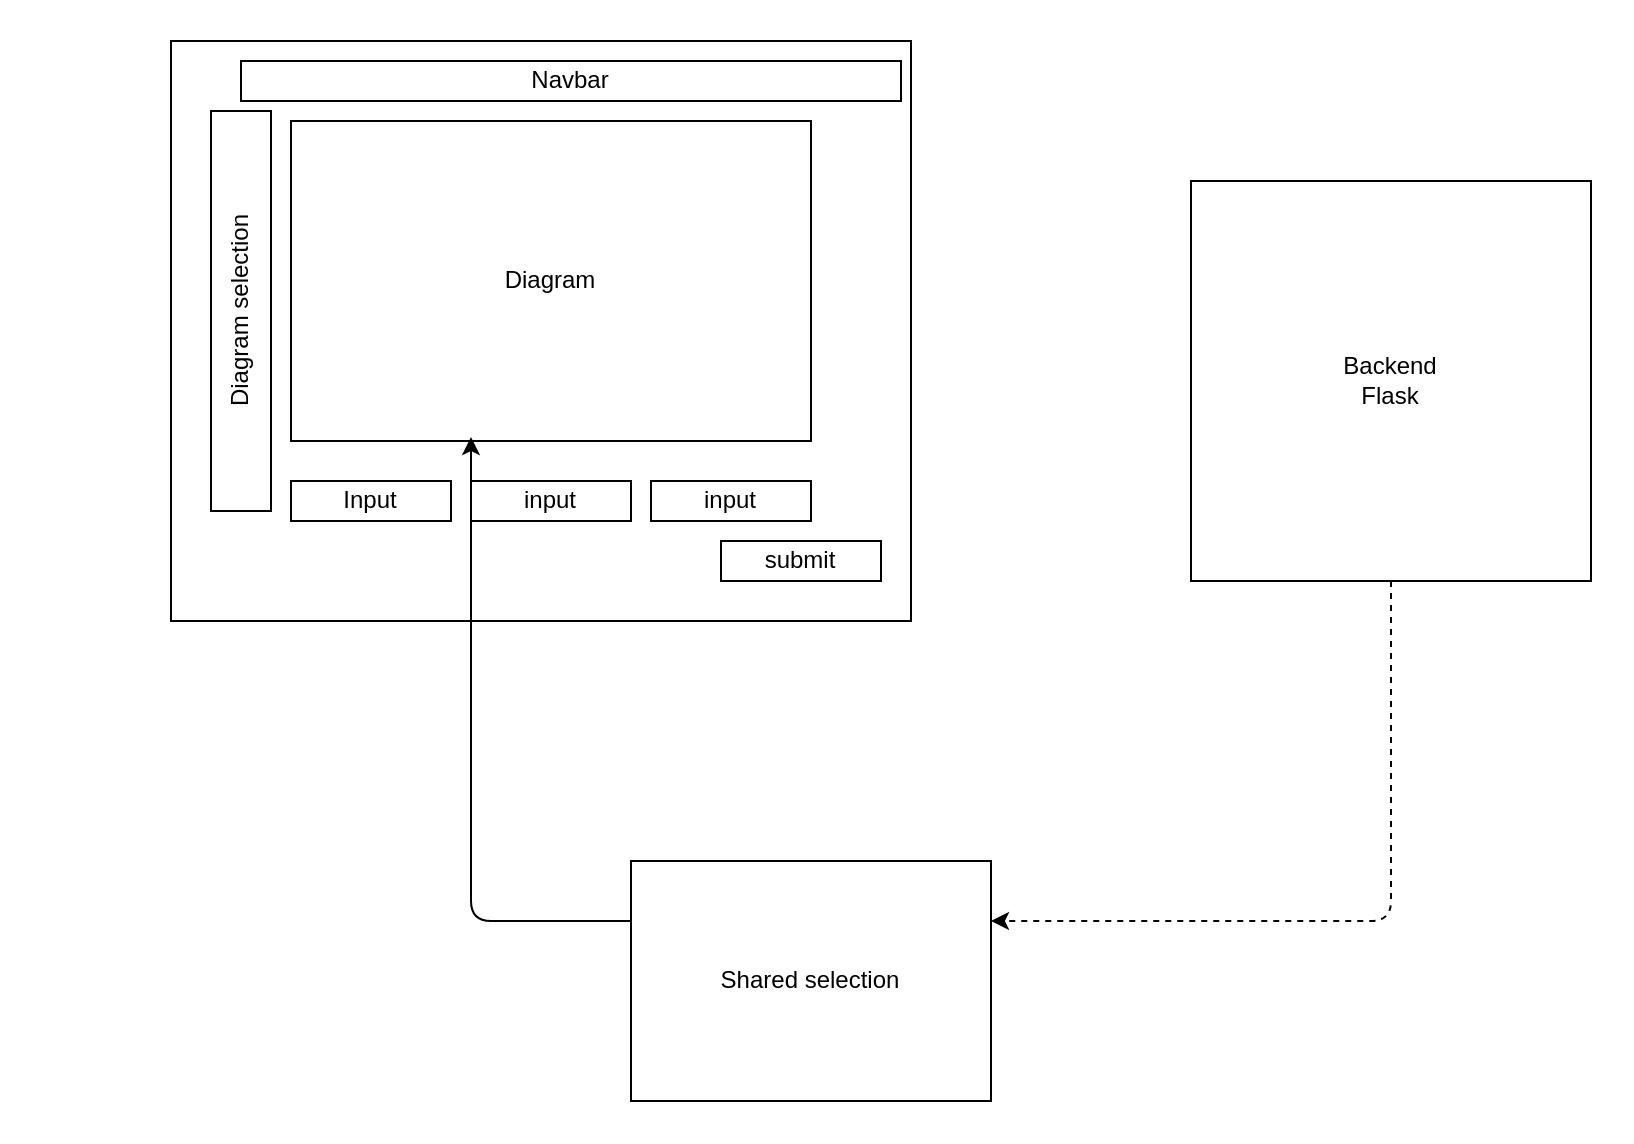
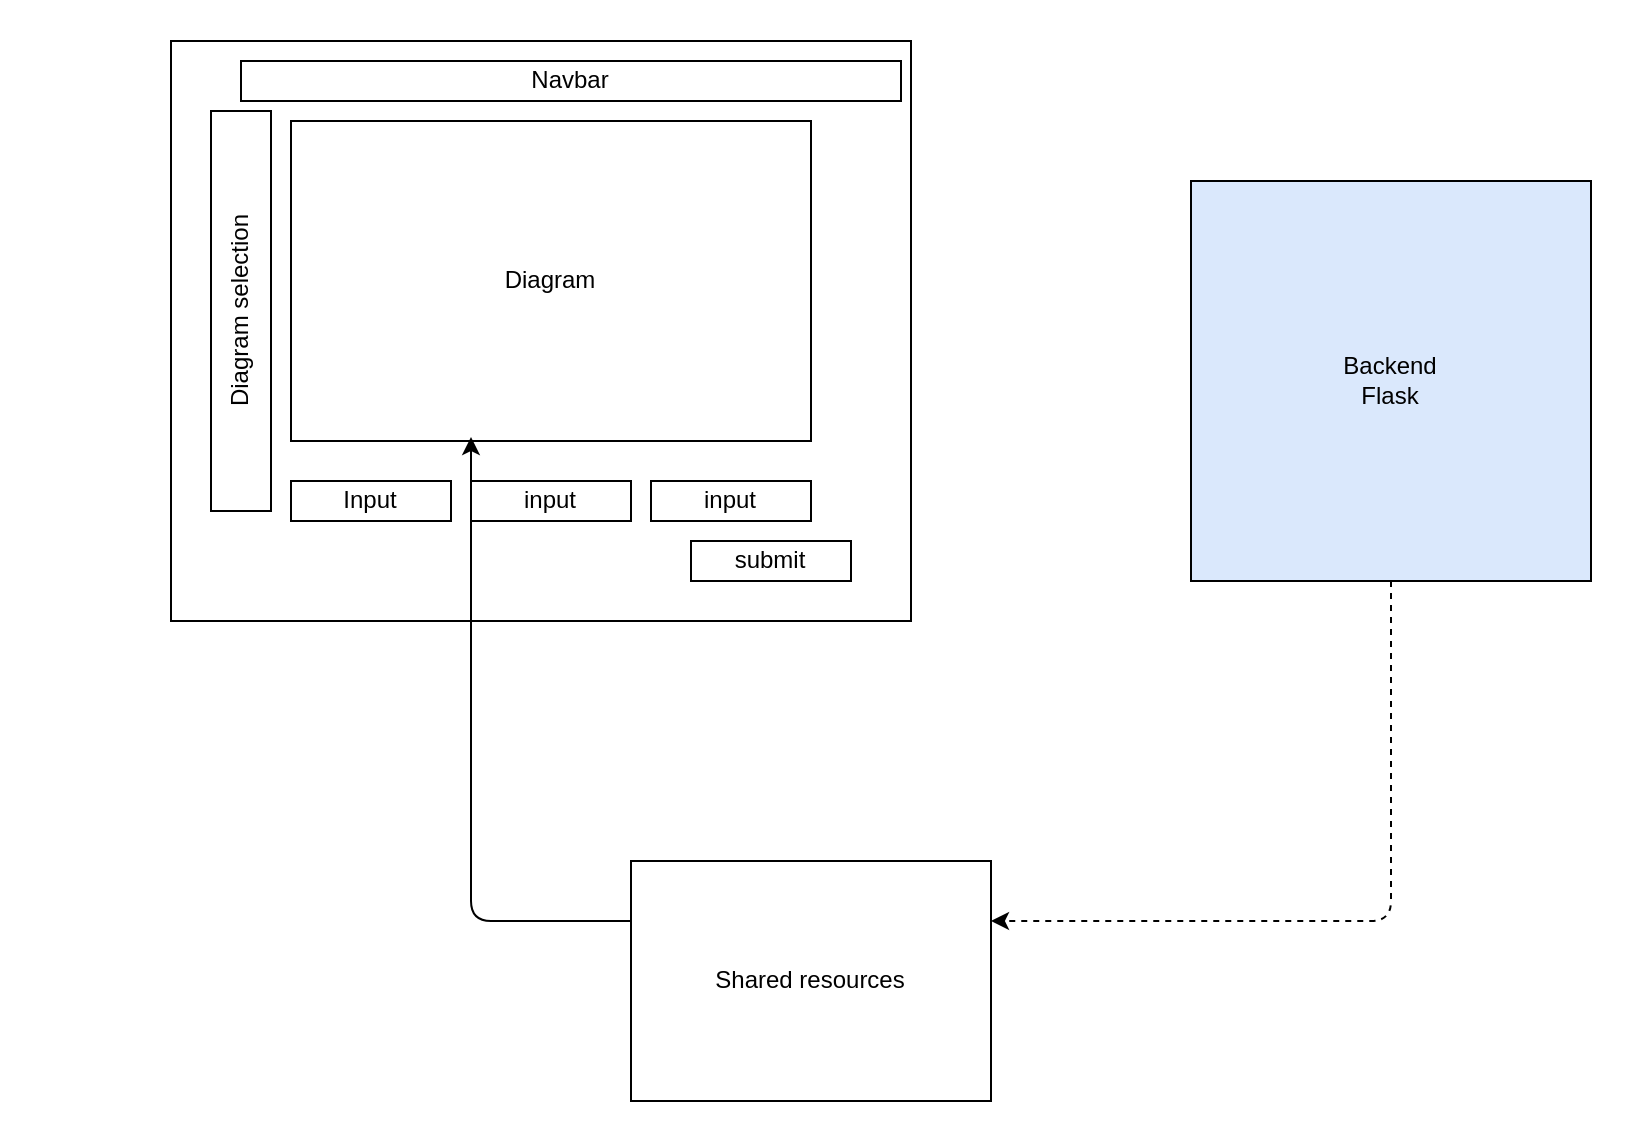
(1391, 381) -> (1391, 381)
(801, 561) -> (771, 561)
(811, 981) -> (811, 981)
